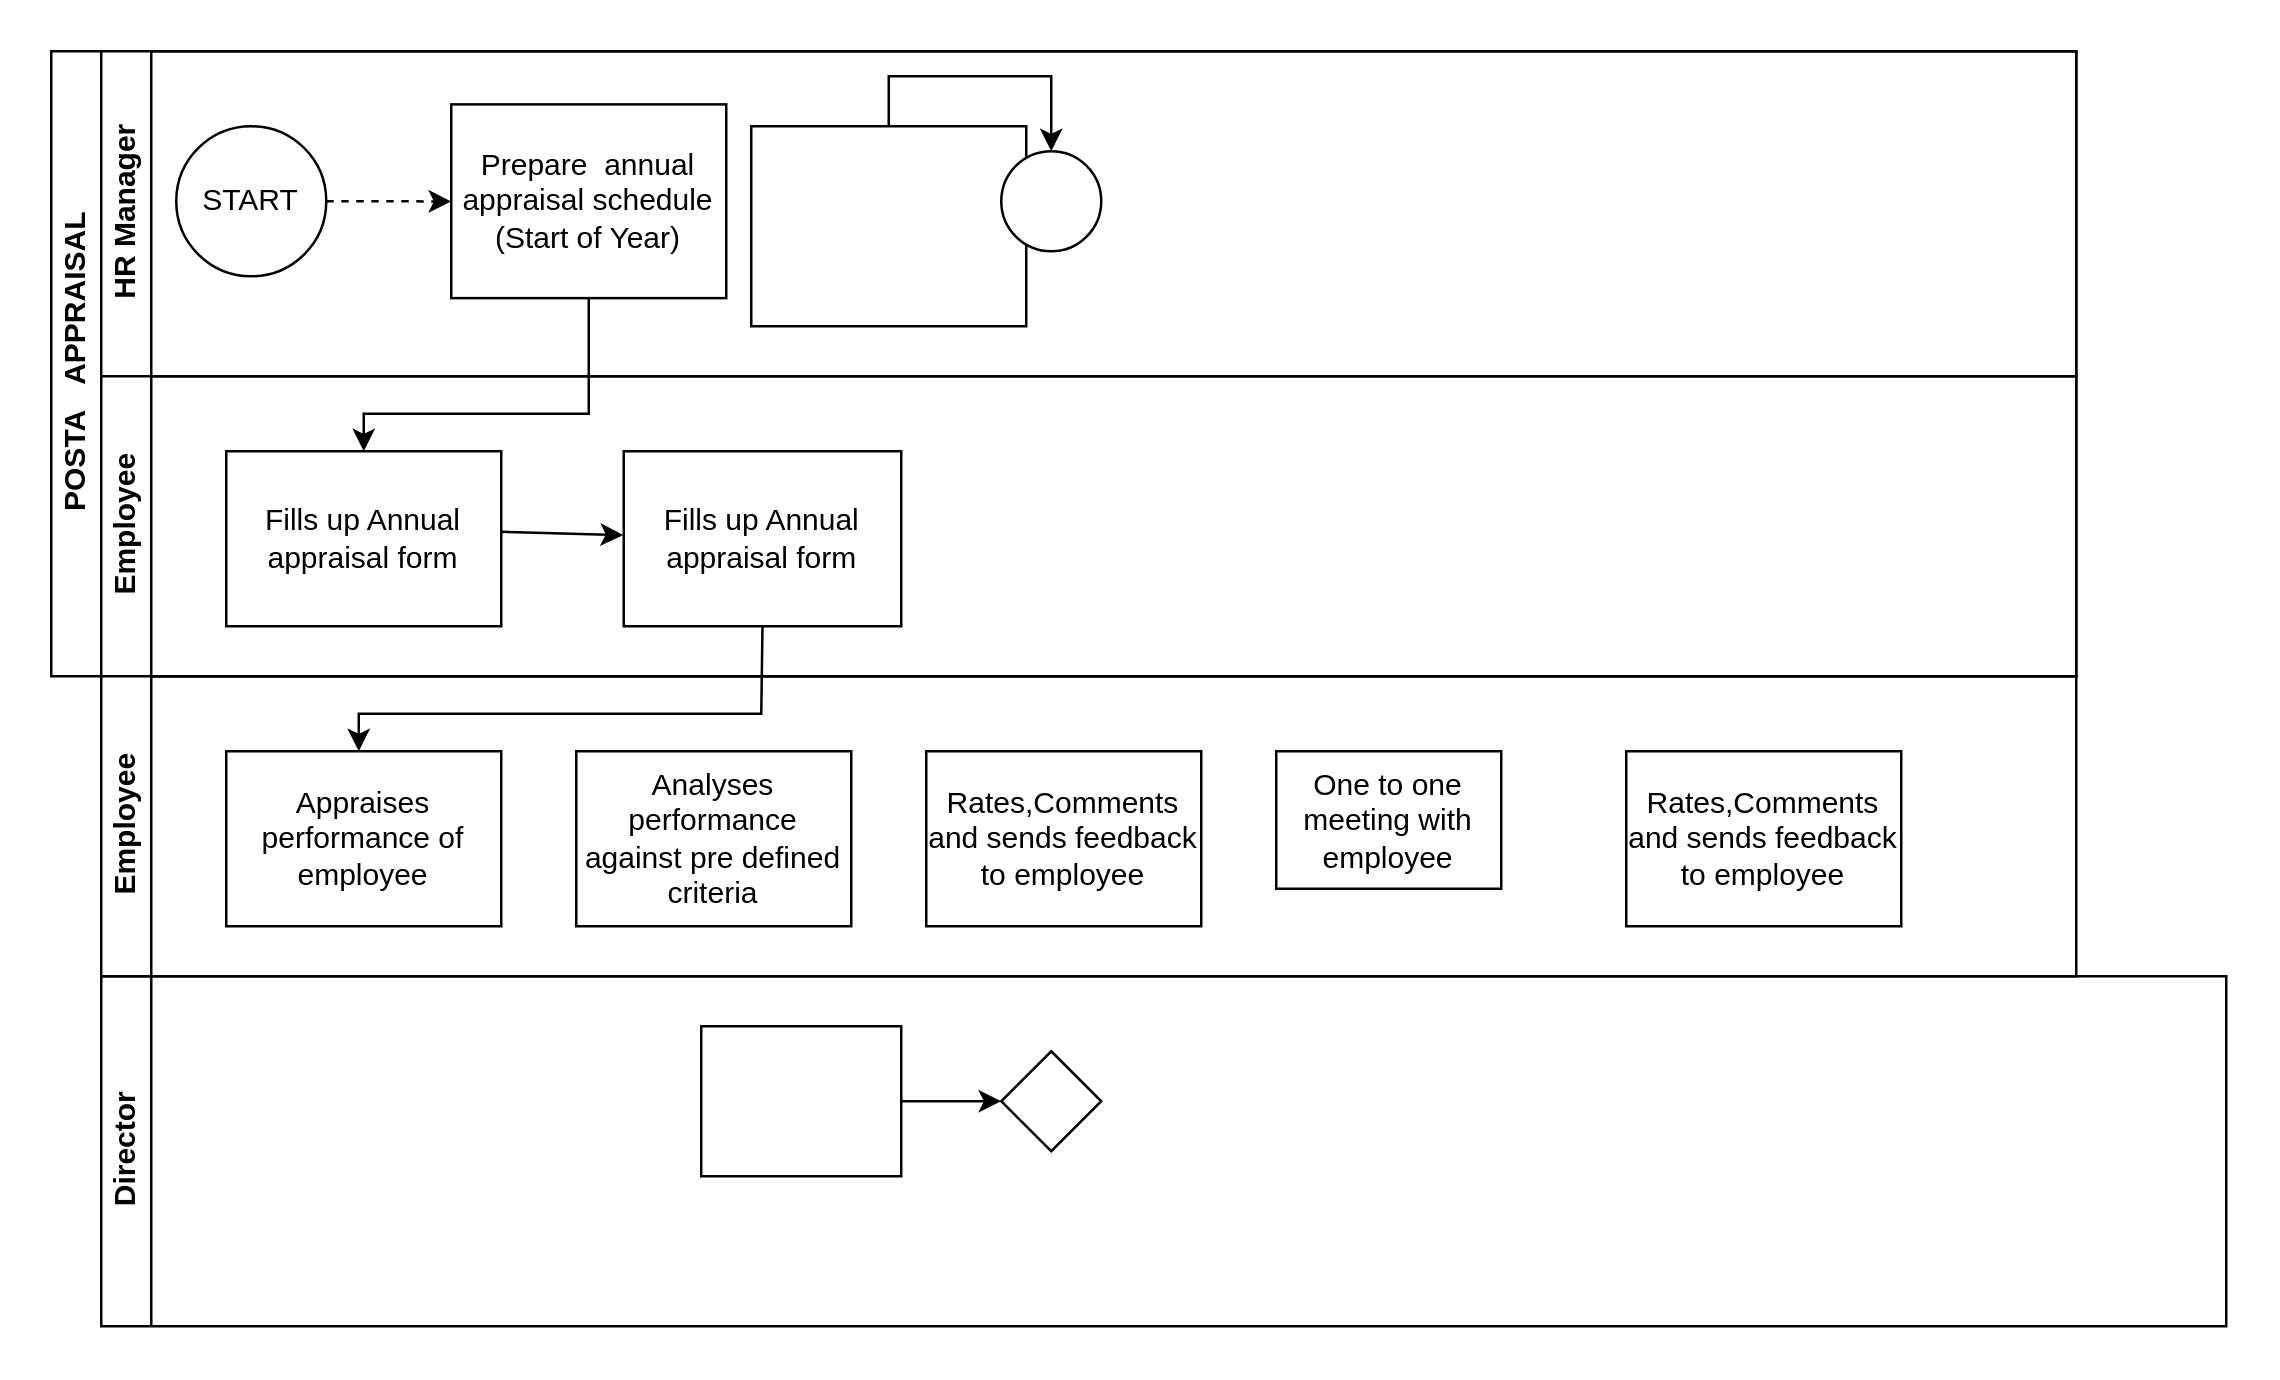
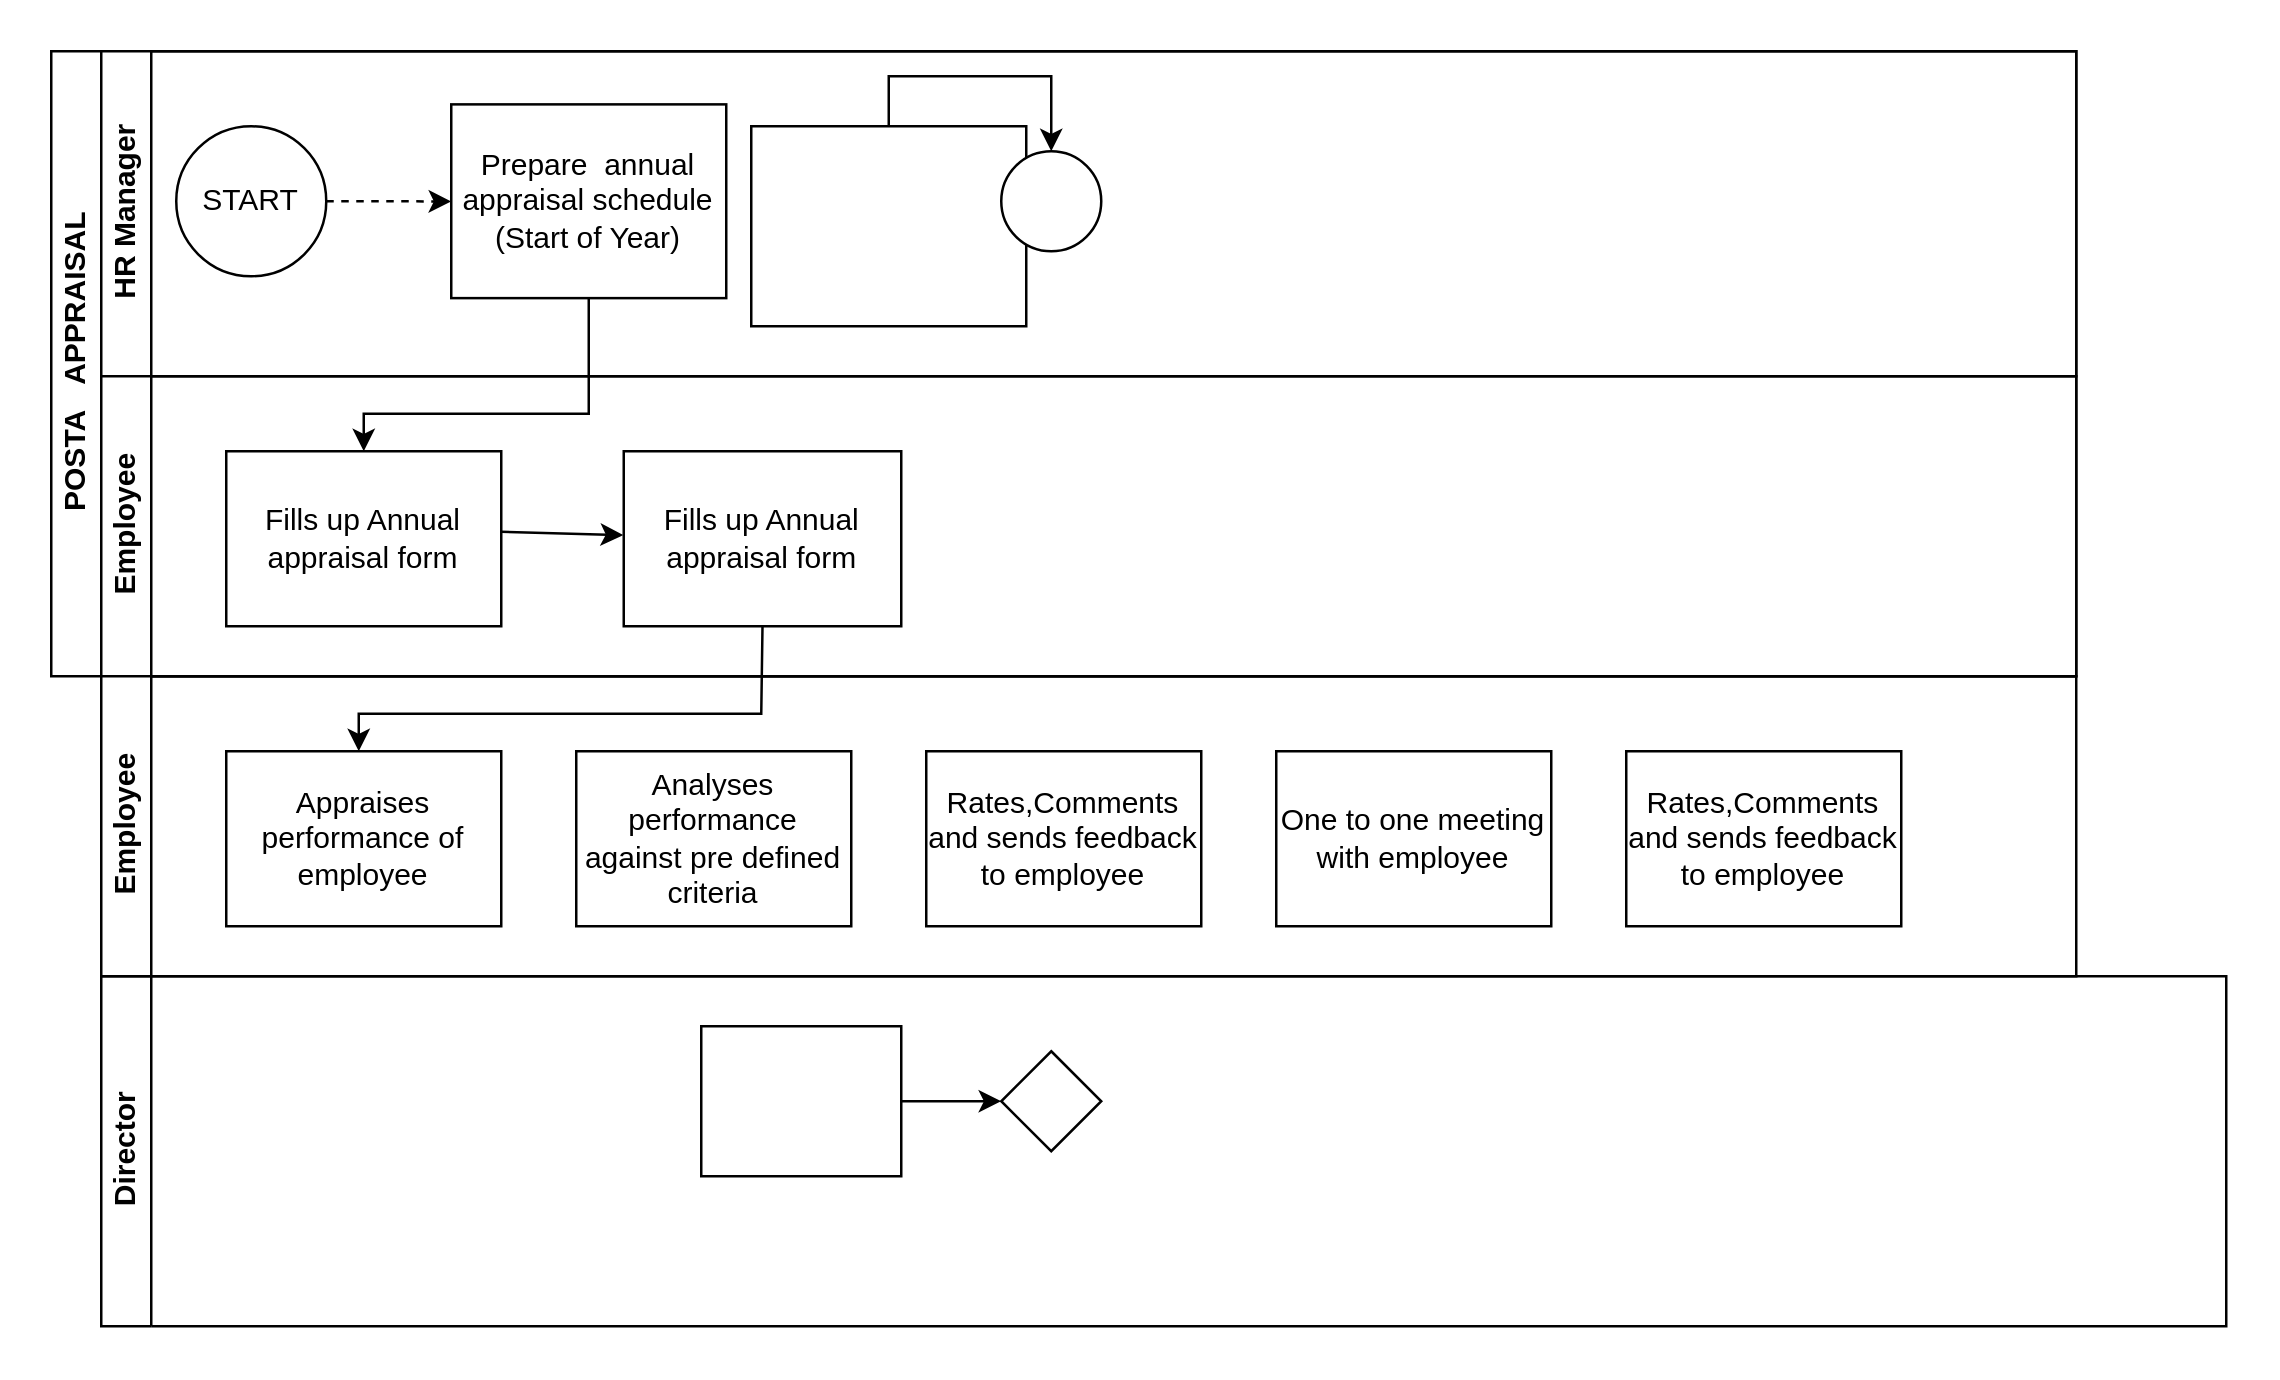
(1389, 820) -> (1414, 839)
